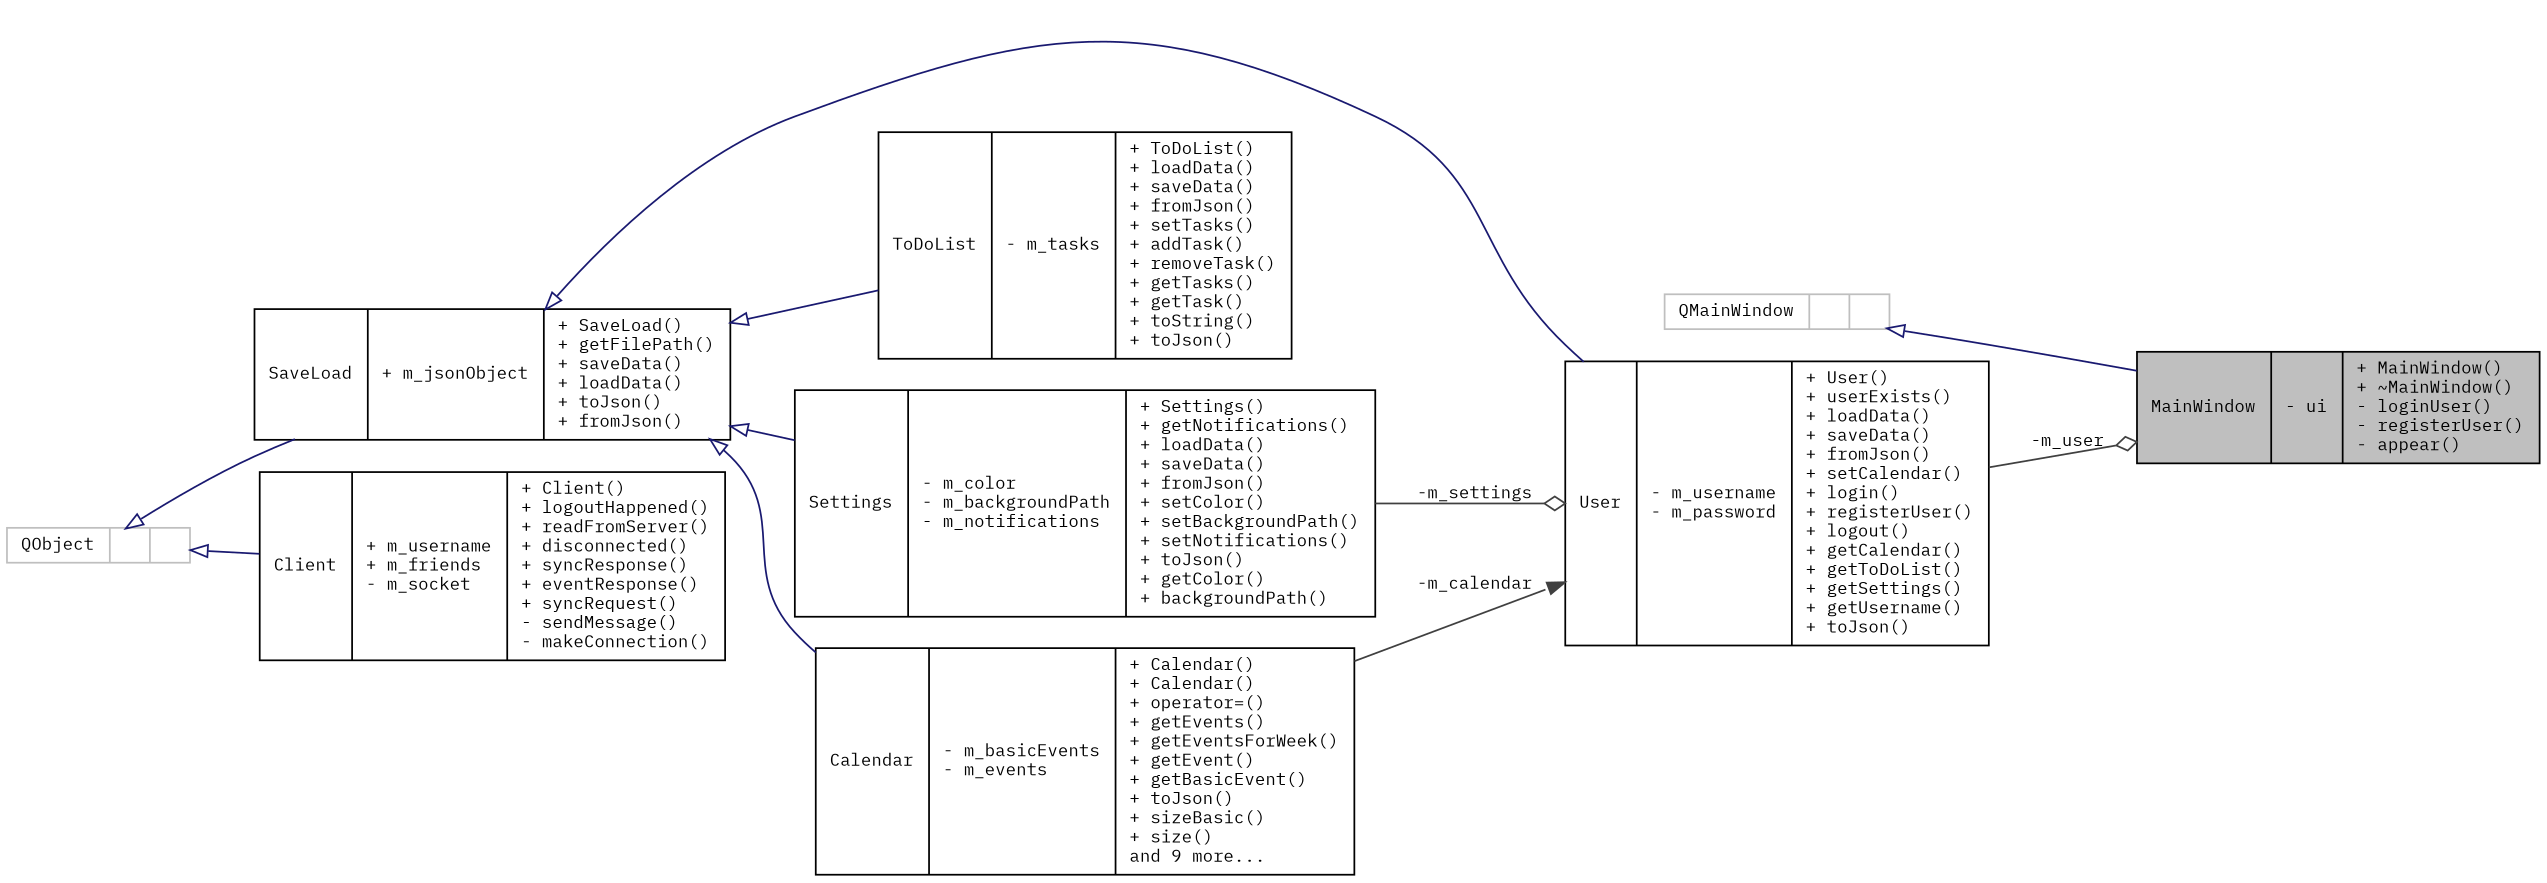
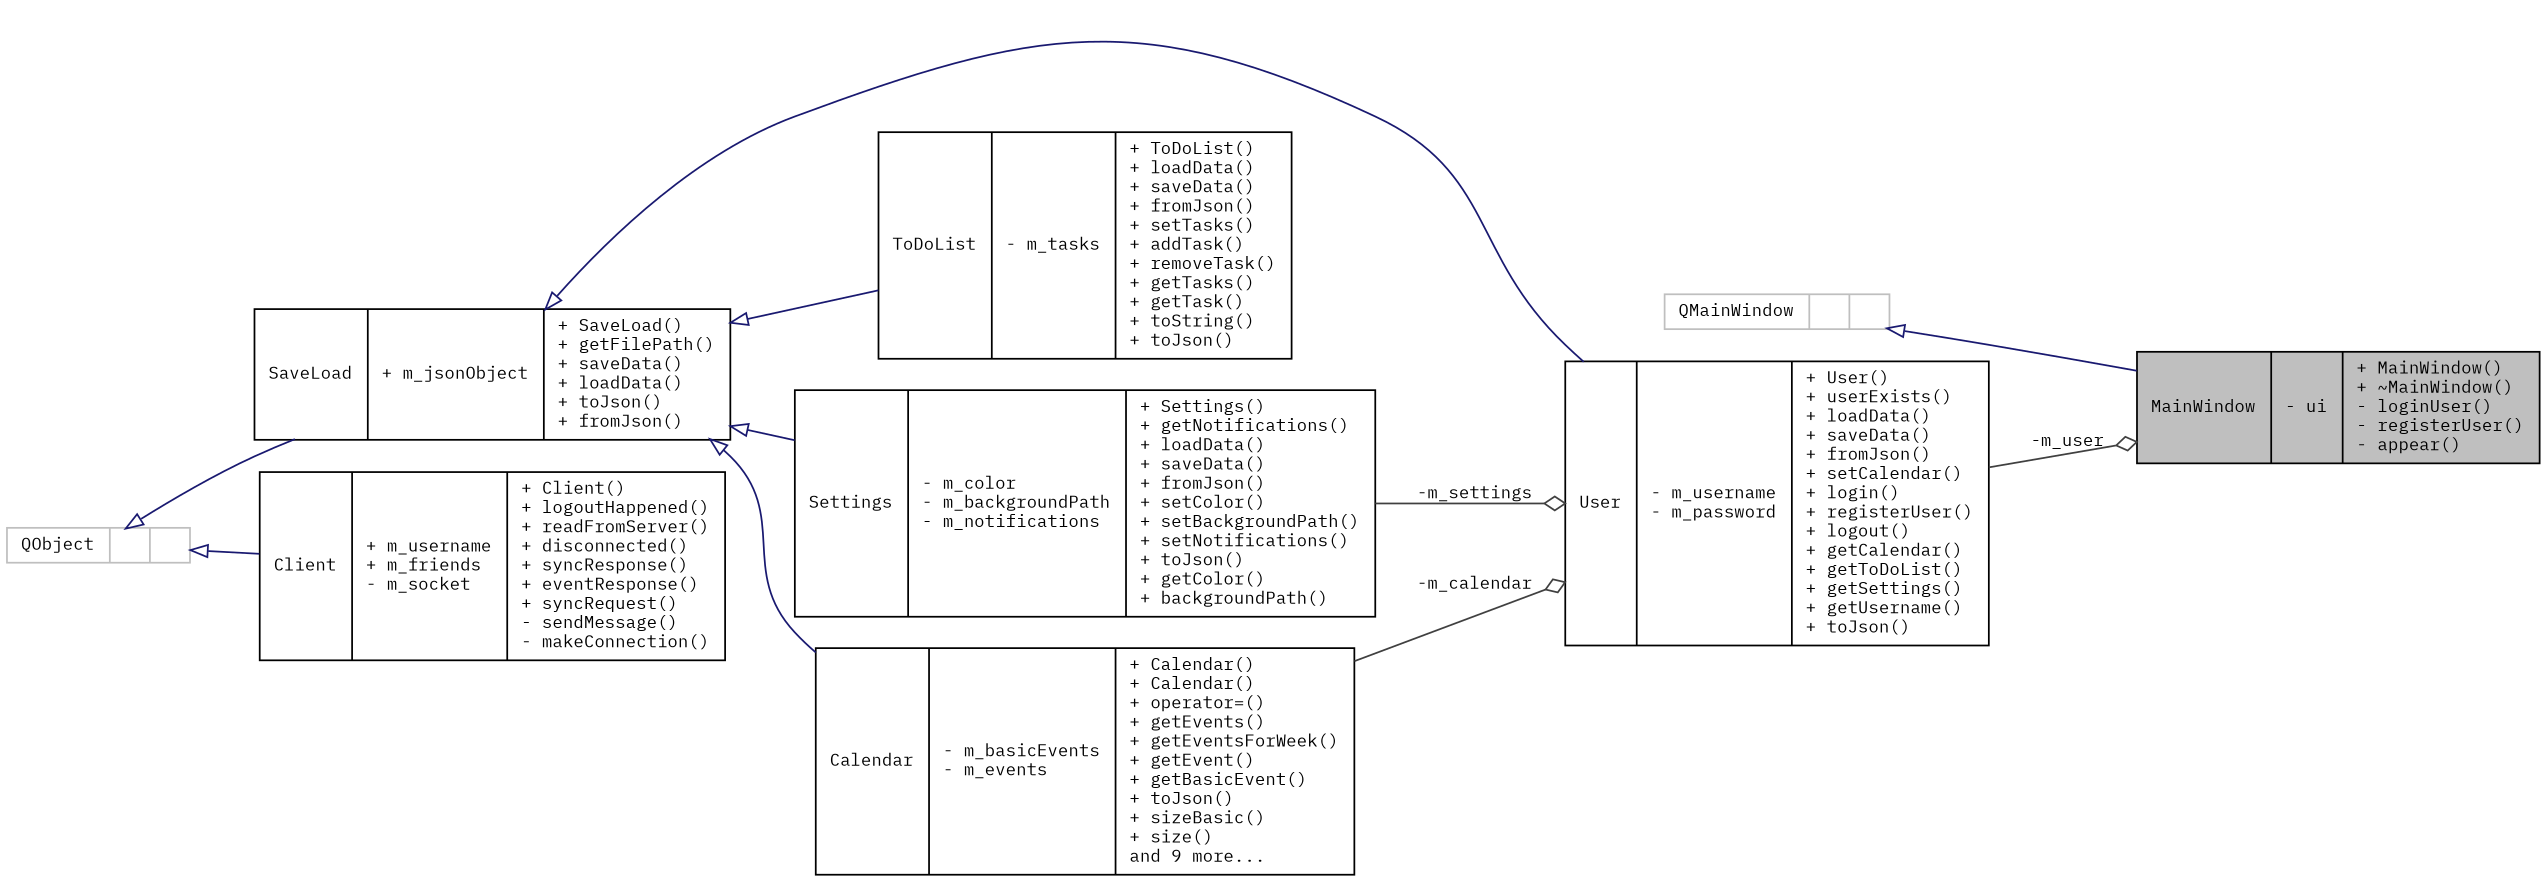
(1450, 625) -> (1450, 625)
